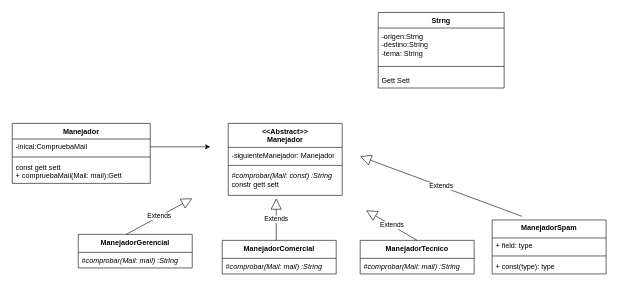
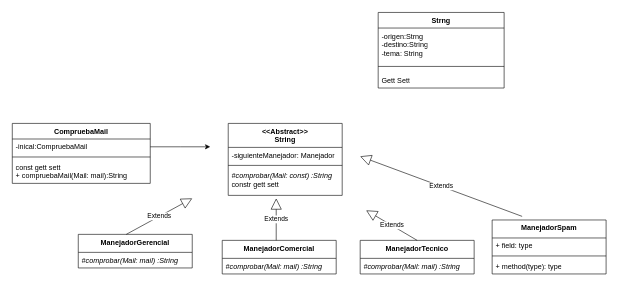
(81, 132) -> (81, 132)
(285, 136) -> (285, 136)
(71, 172) -> (74, 172)
(531, 267) -> (533, 267)
